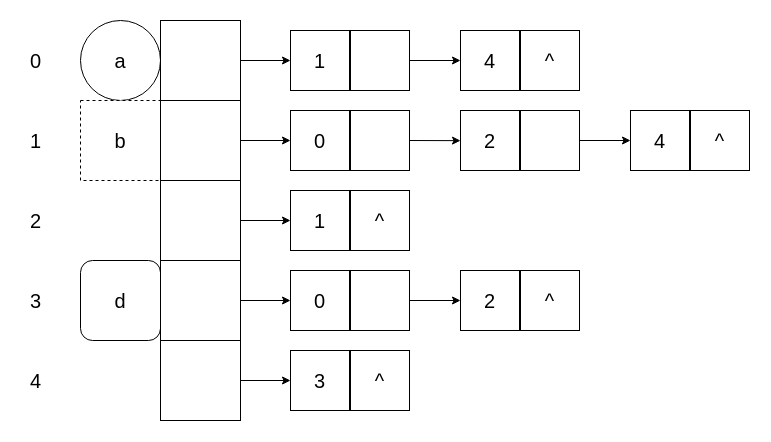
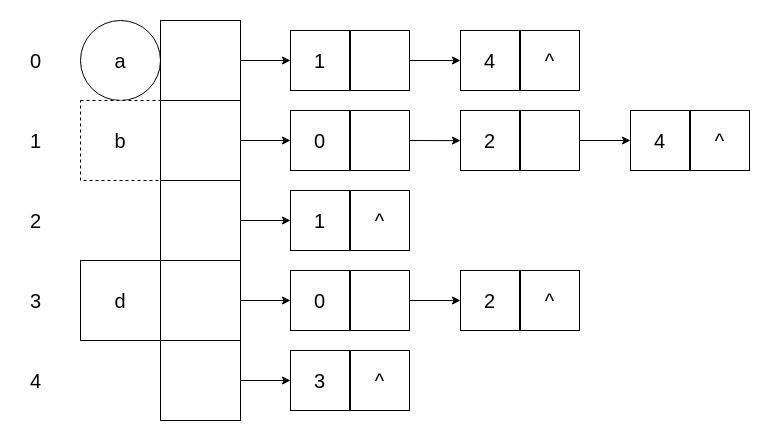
(121, 301) -> (121, 301)
